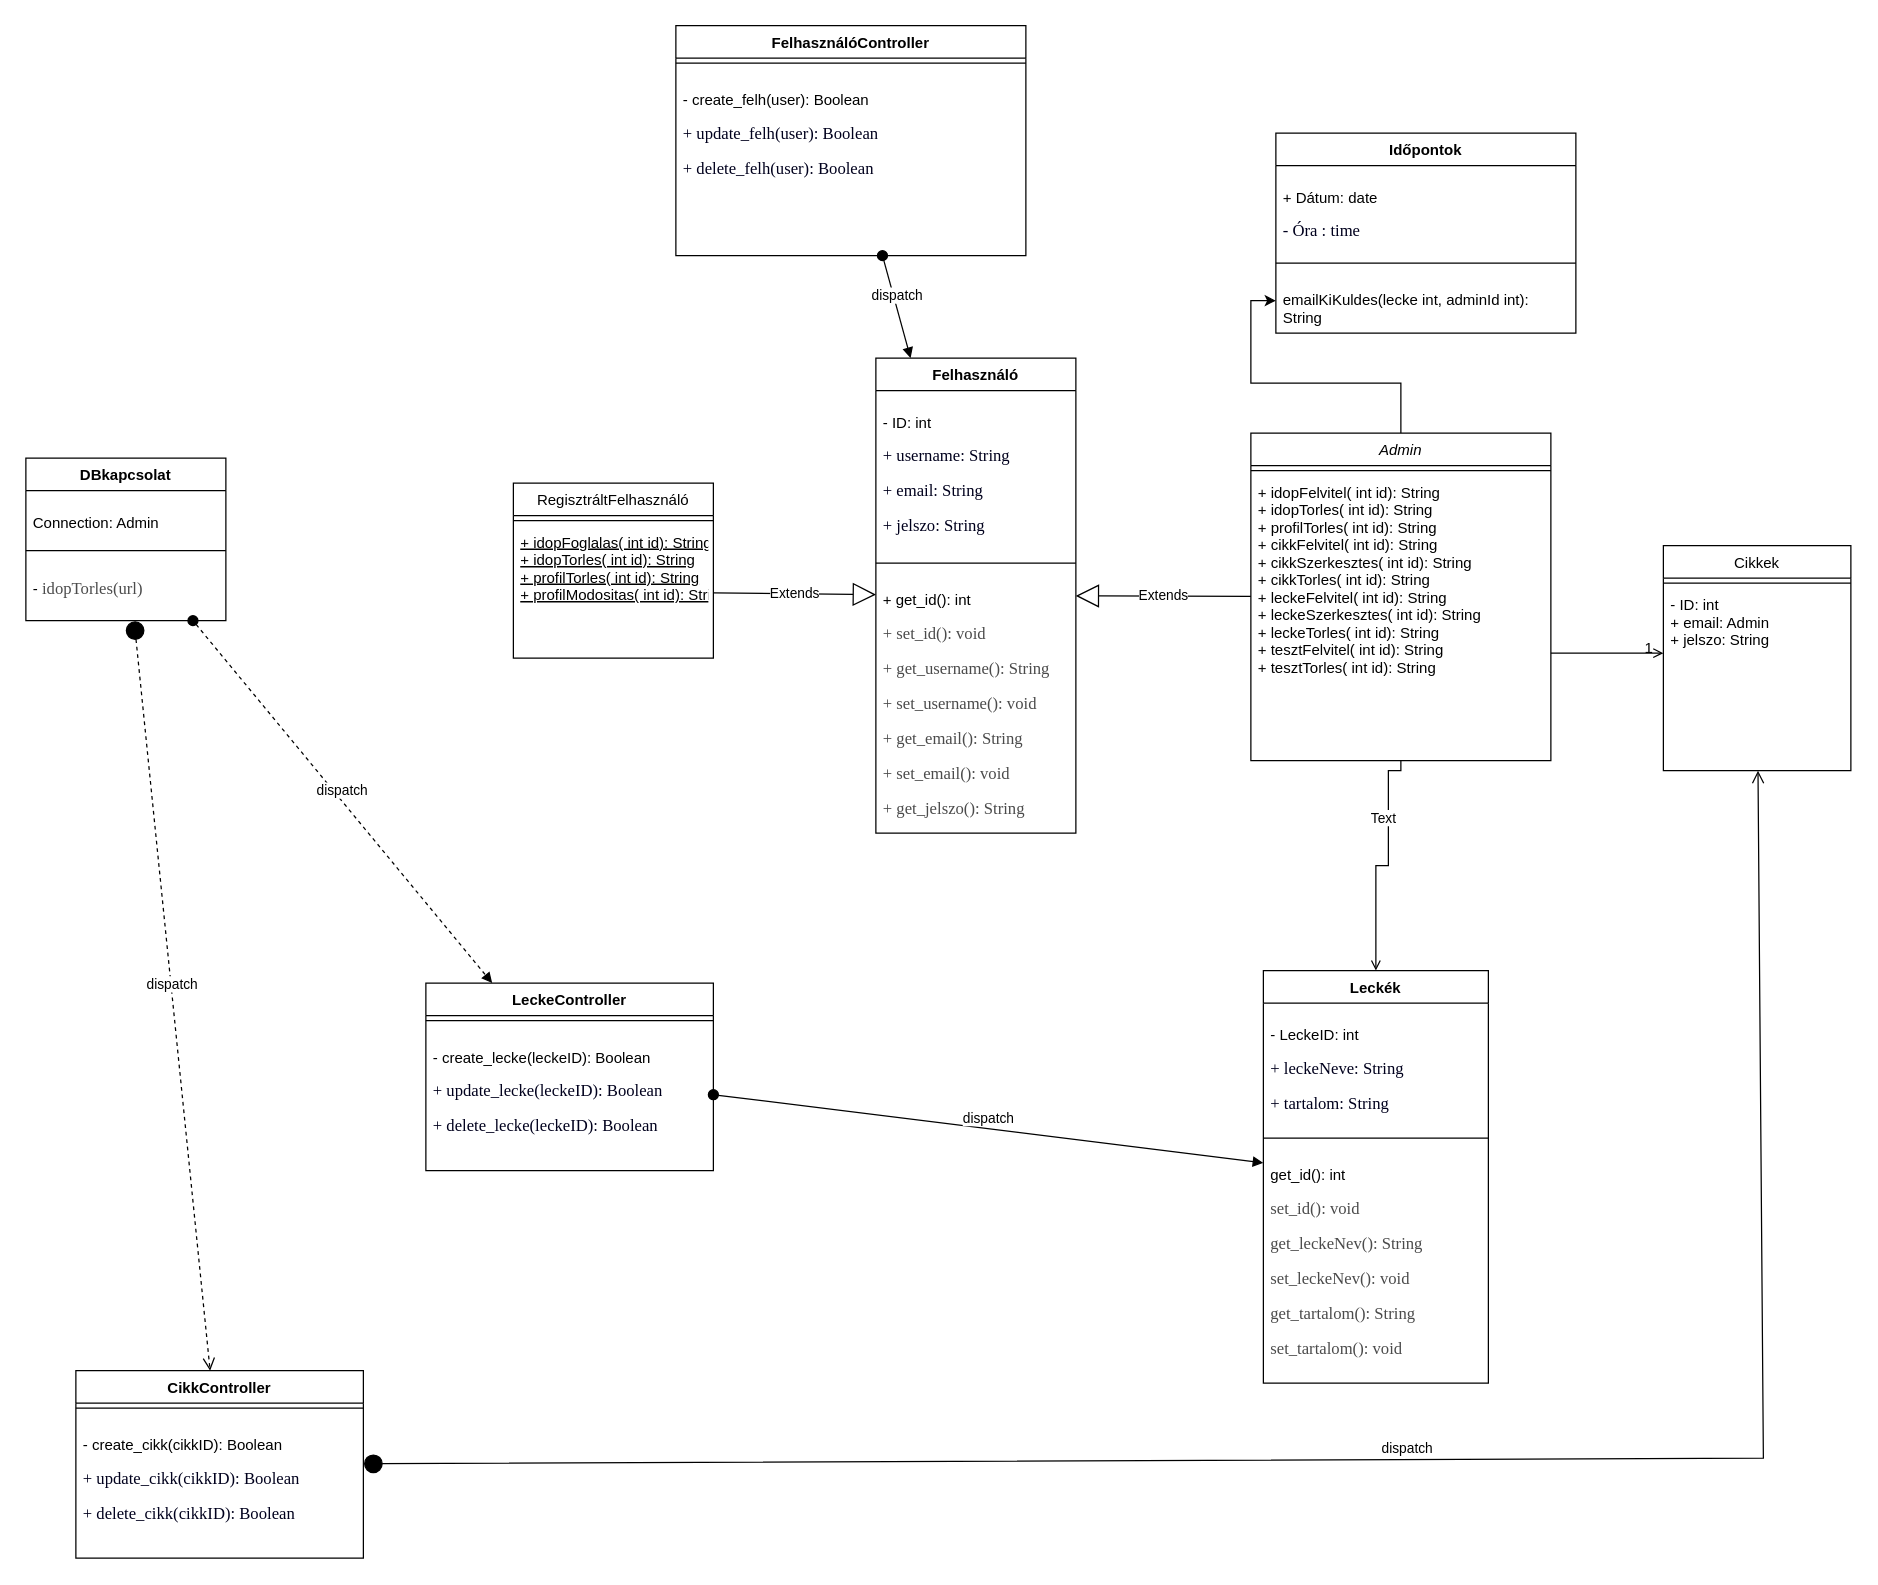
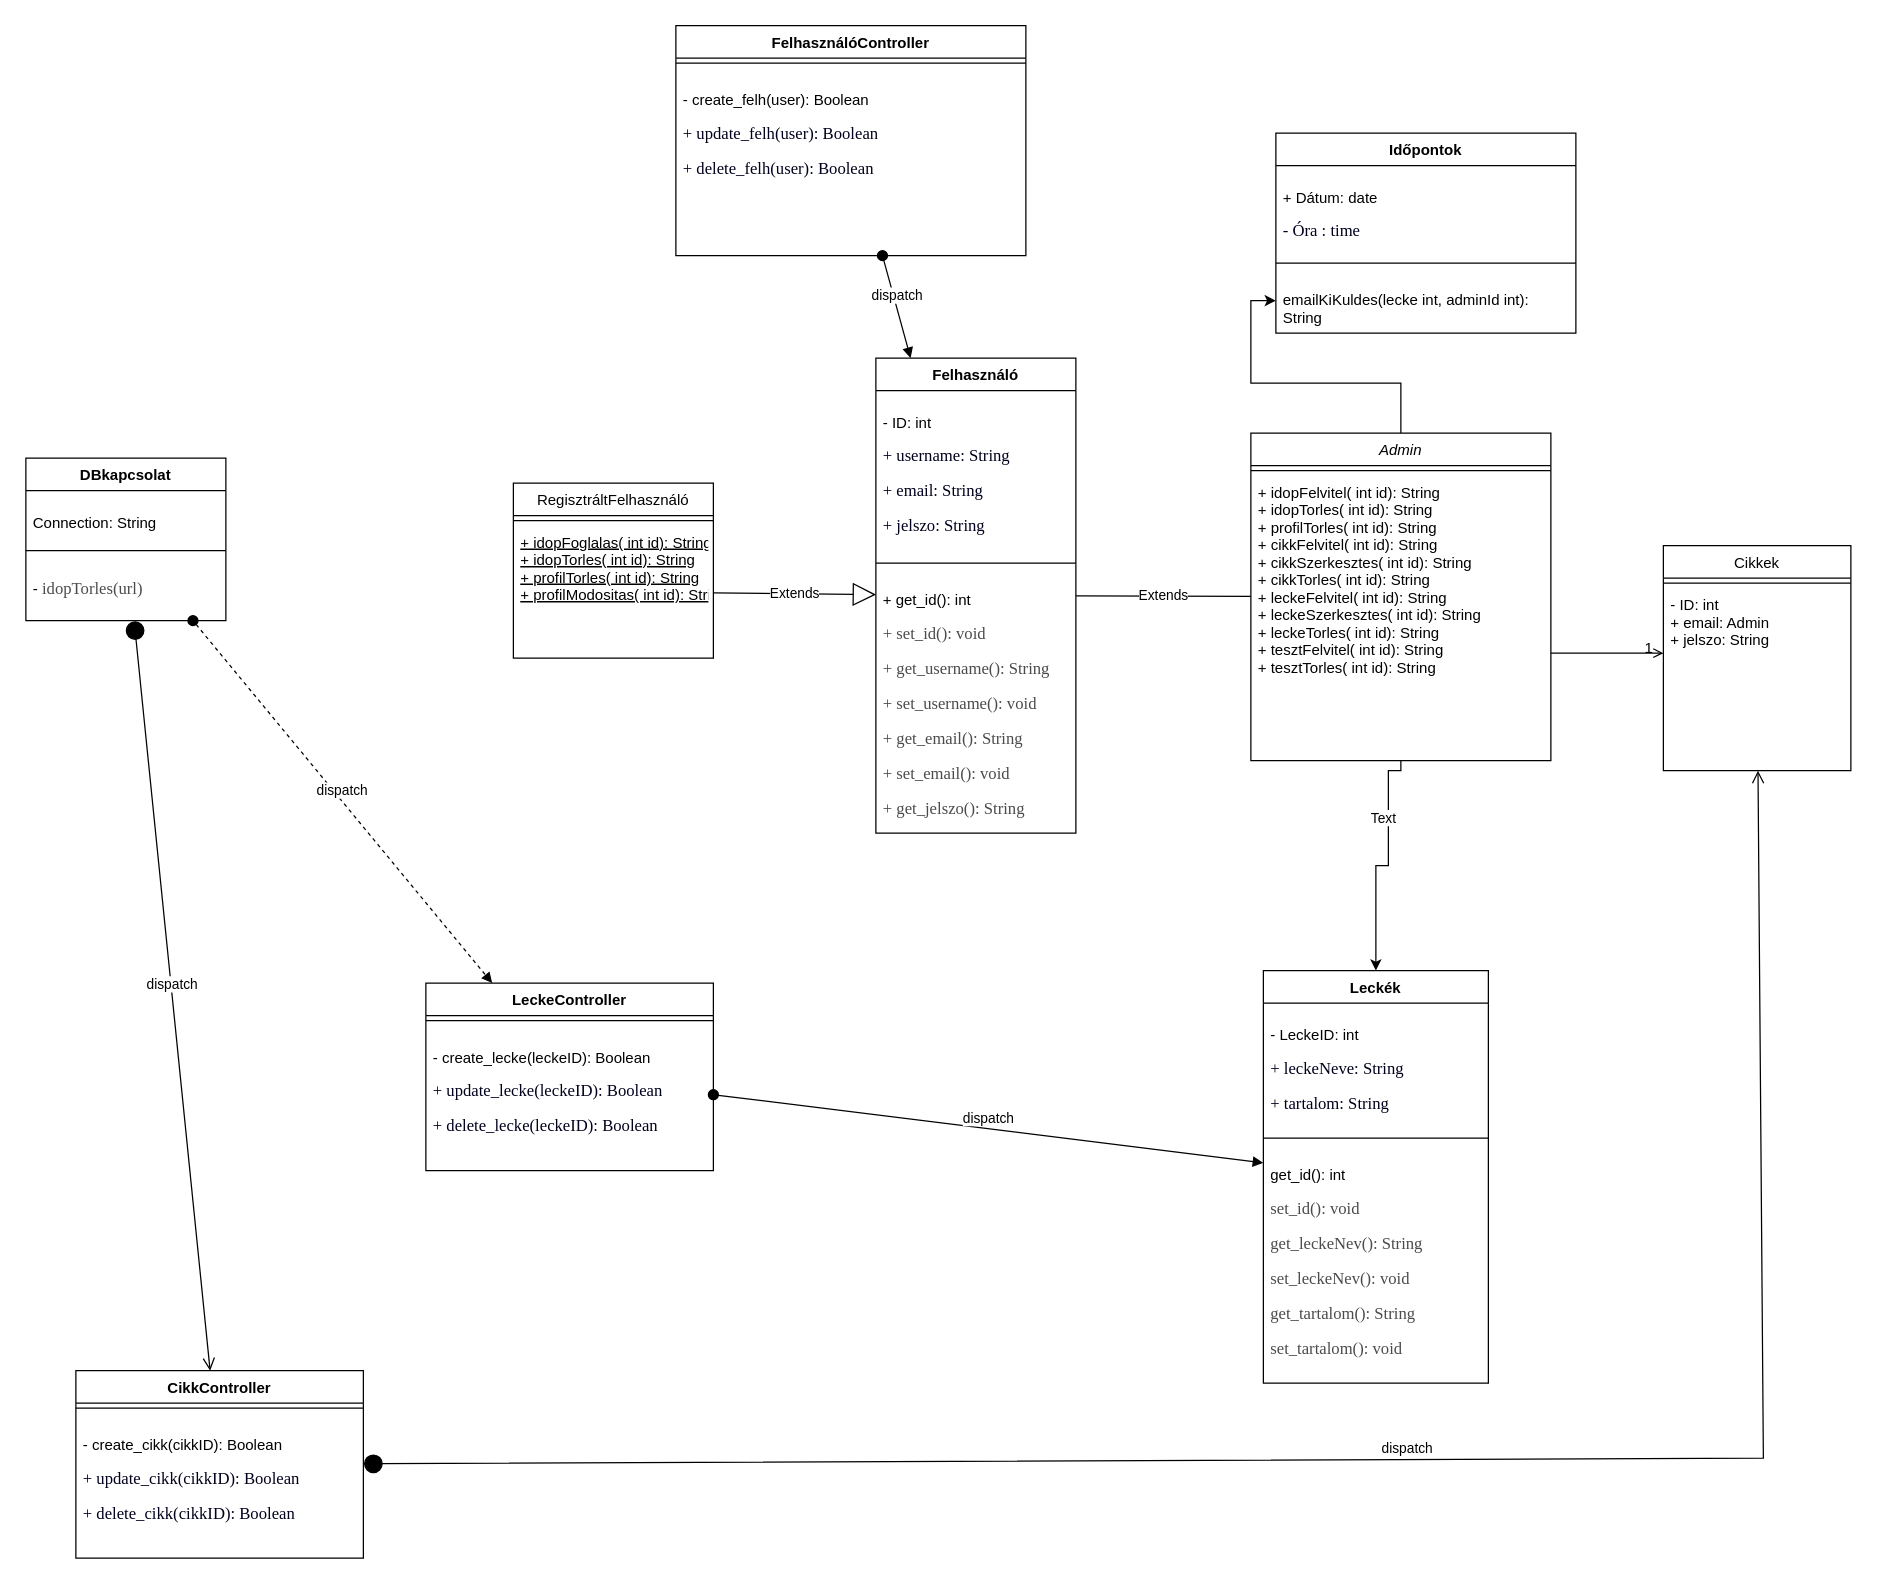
(97, 508) -> (101, 508)
(1099, 596) -> (1089, 596)
(1376, 962) -> (1376, 961)
(190, 1178) -> (190, 1178)
